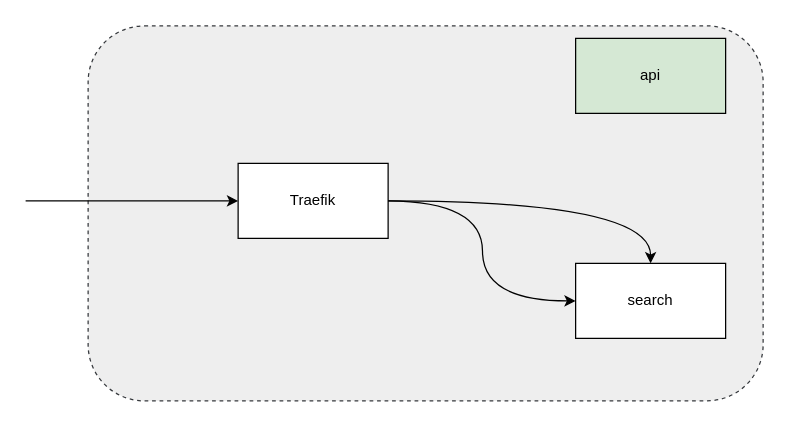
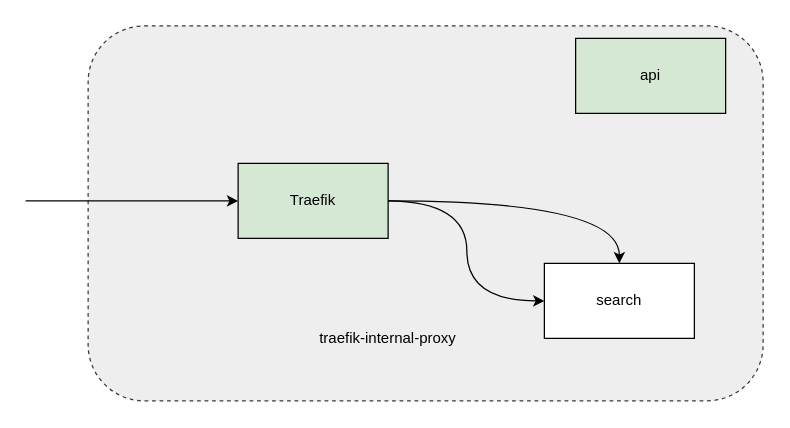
(313, 201) -> (313, 201)
(651, 301) -> (619, 301)
none -> (388, 338)
